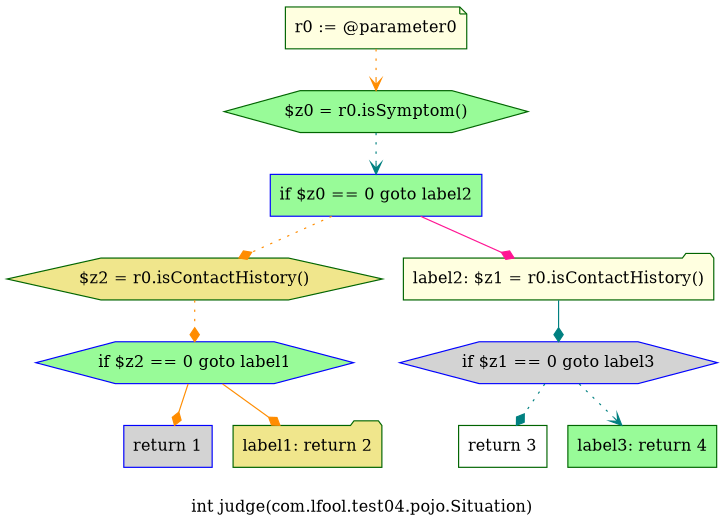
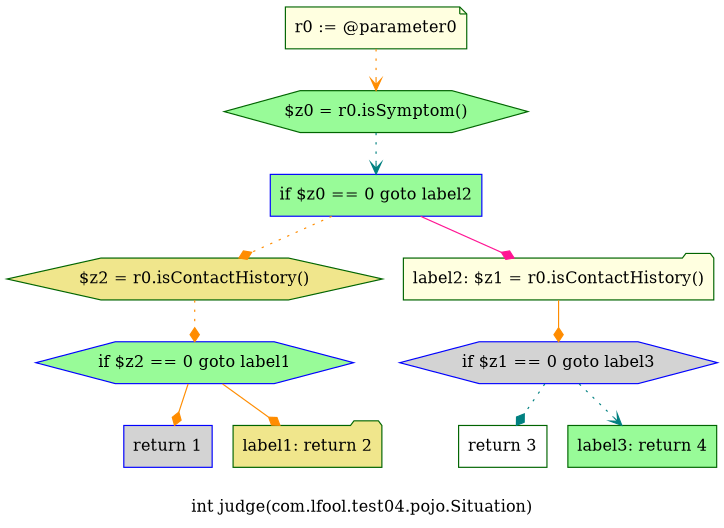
(559, 314) -> (559, 314)
